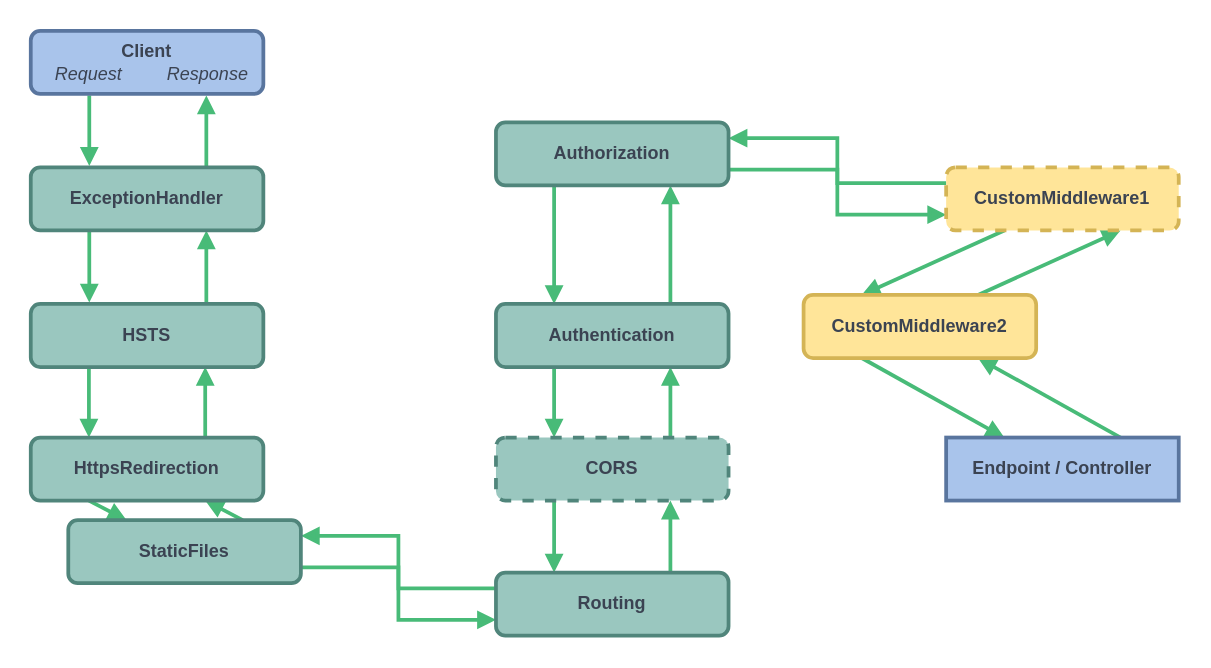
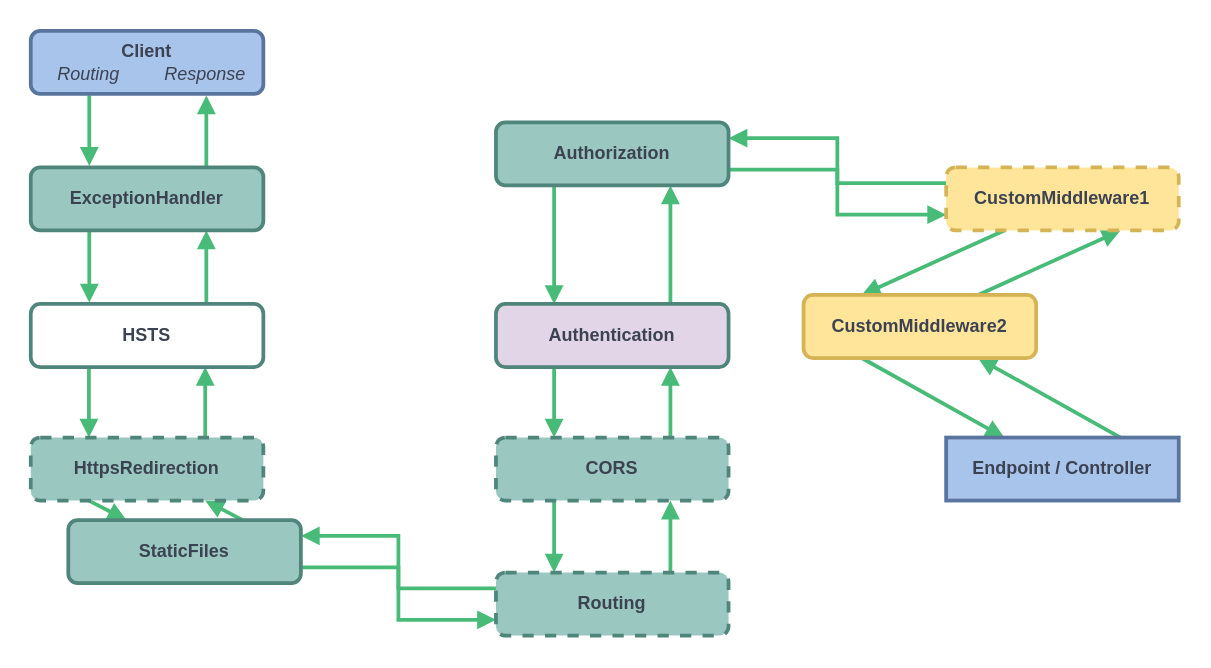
(147, 62) -> (147, 62)
(147, 335) -> (147, 335)
(612, 335) -> (612, 335)
(147, 469) -> (147, 469)
(612, 604) -> (612, 604)
